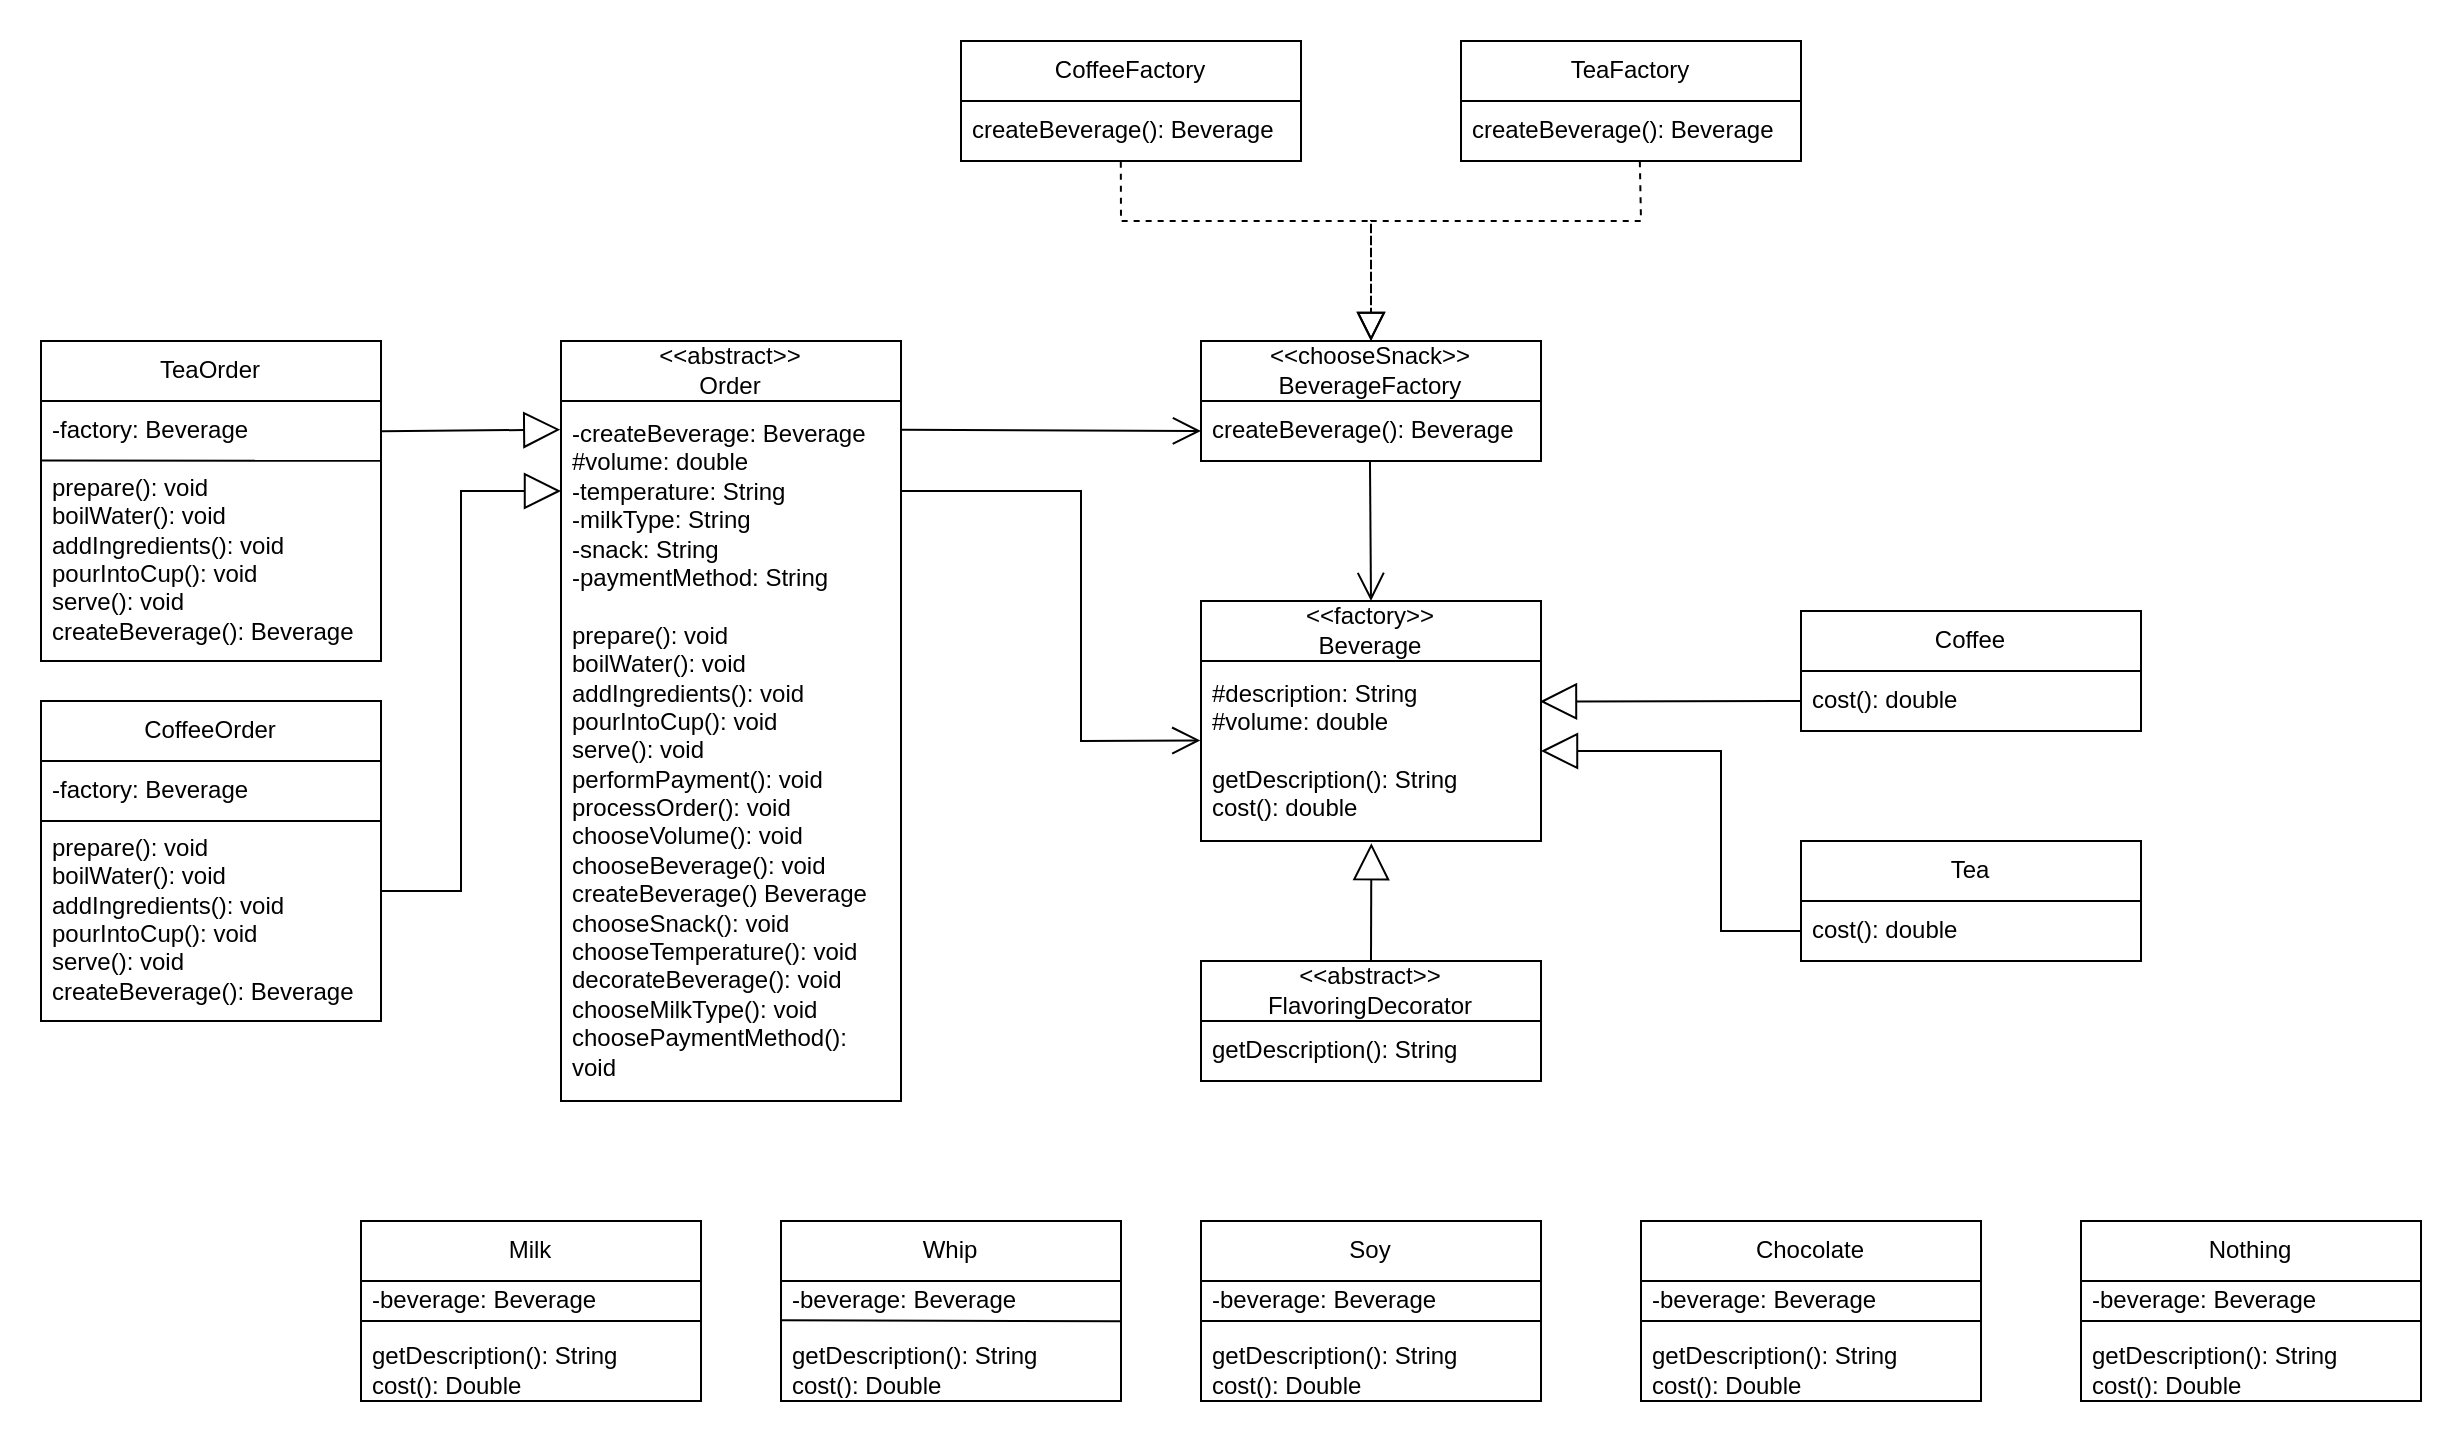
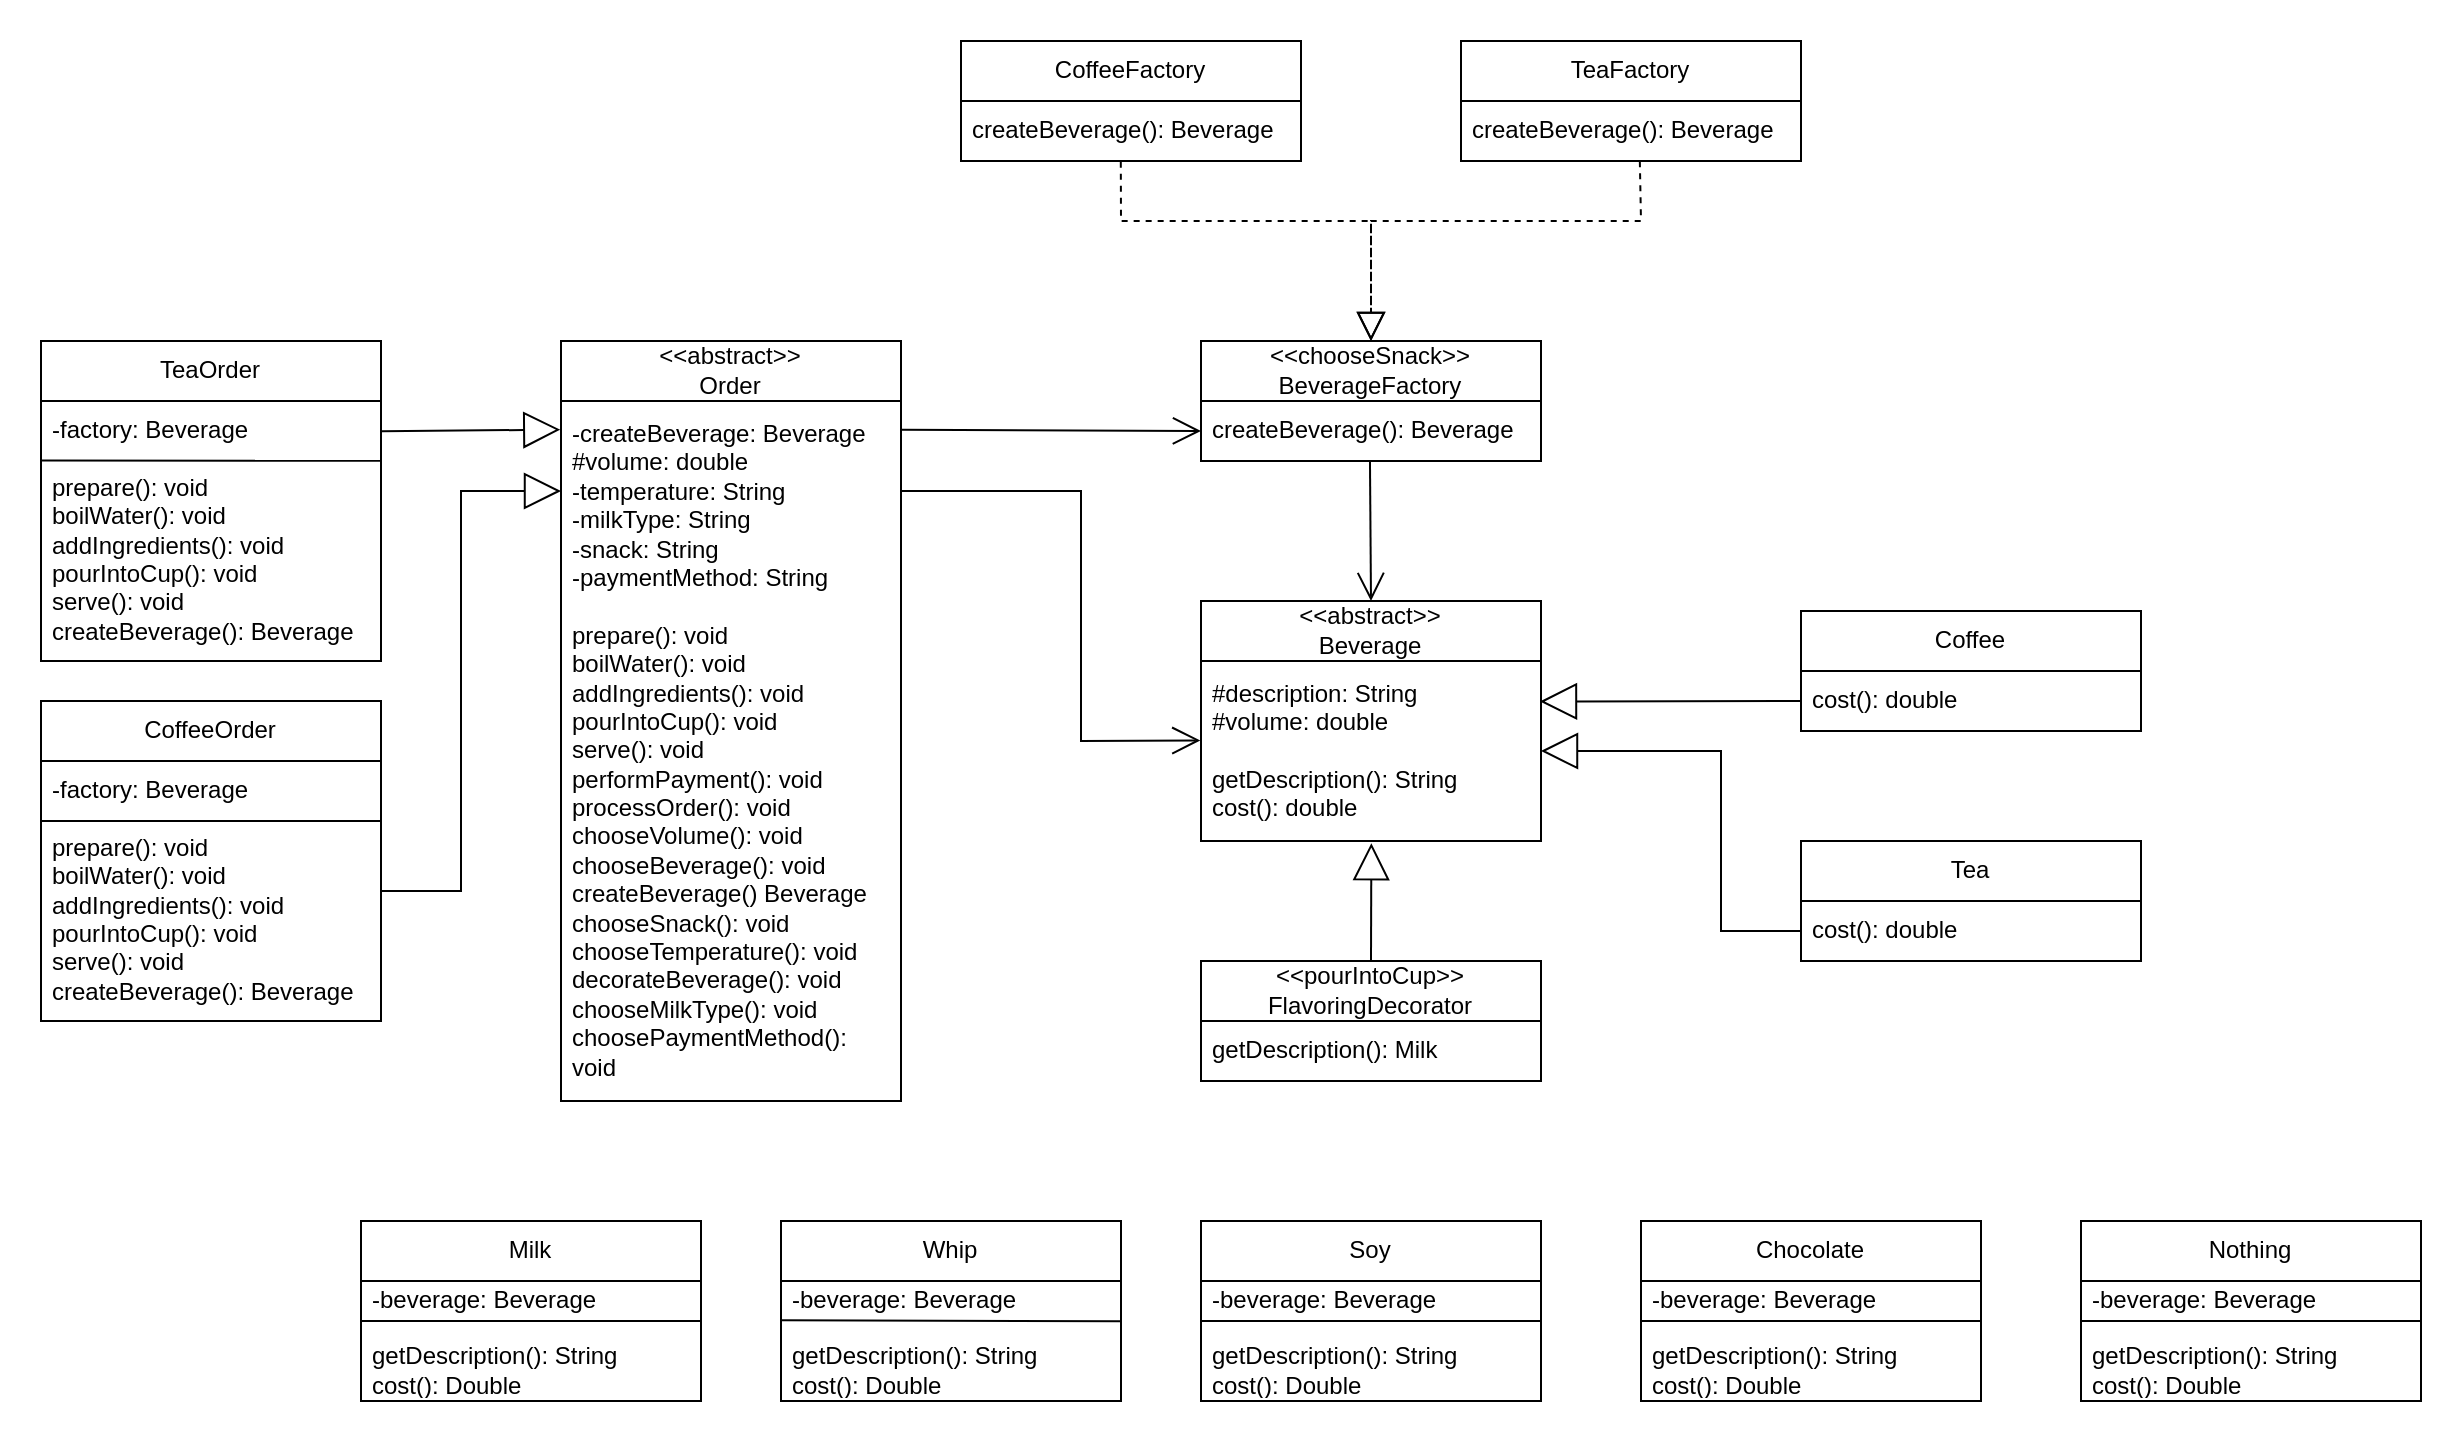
(1371, 631) -> (1371, 631)
(1371, 991) -> (1371, 991)
(1359, 1051) -> (1342, 1051)
